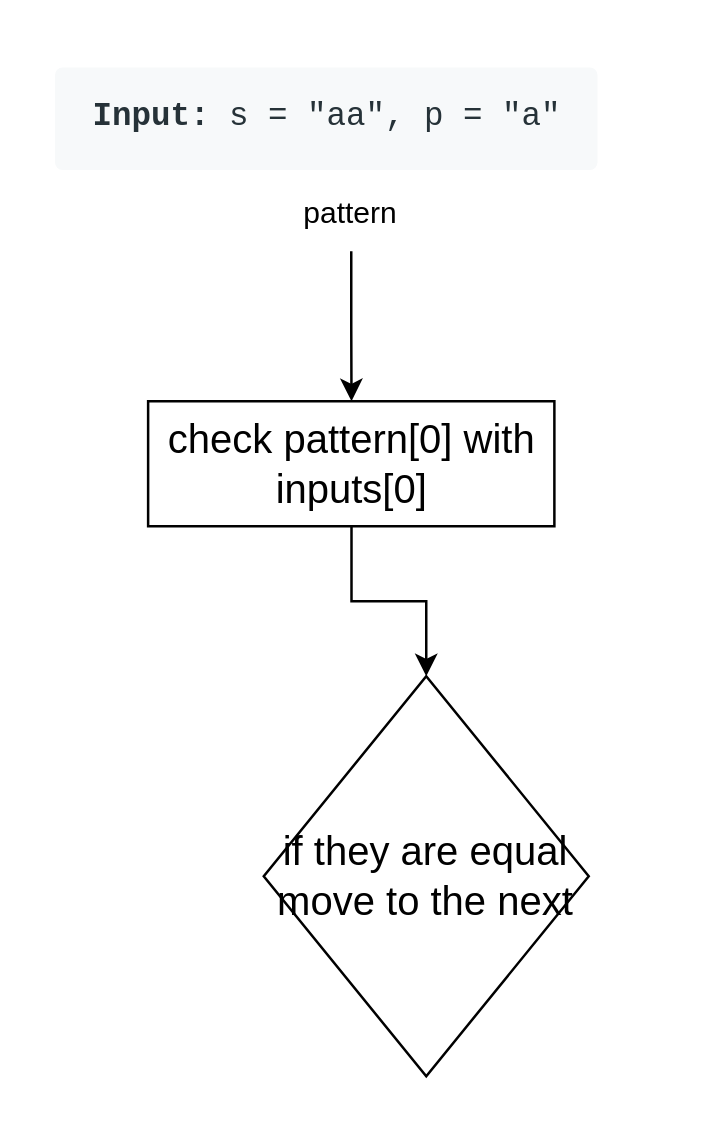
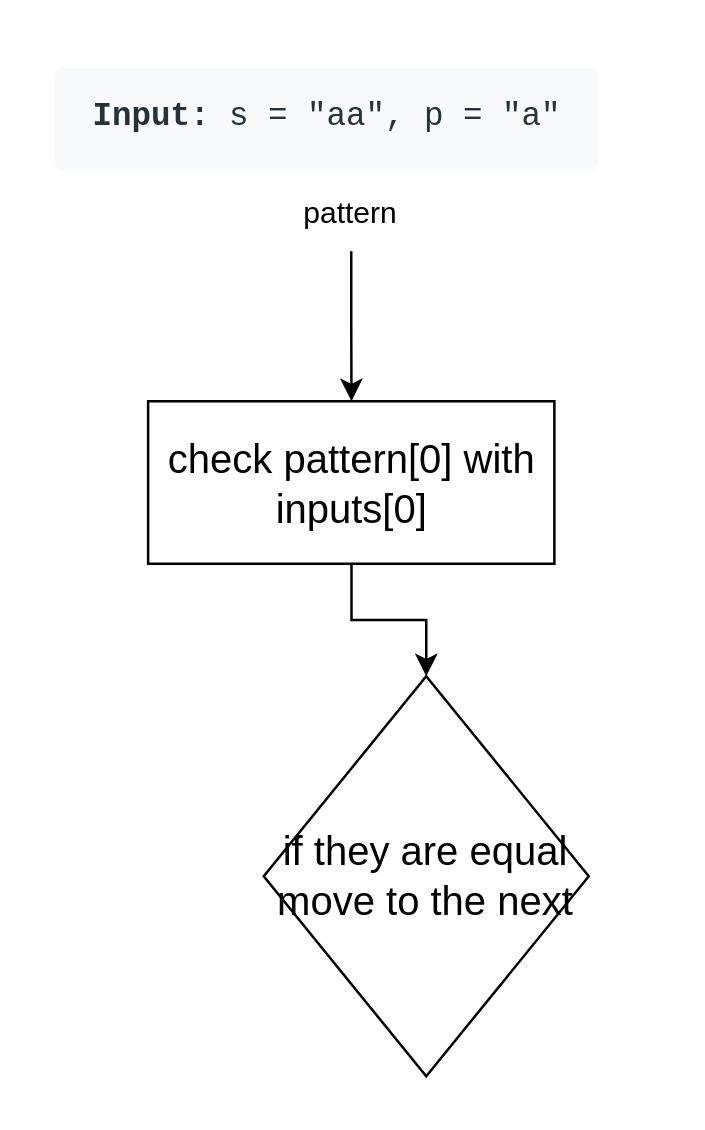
(351, 464) -> (351, 483)
